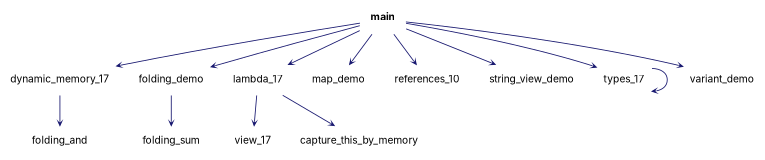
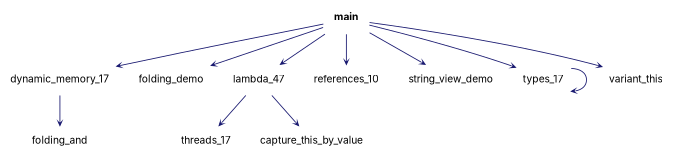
(258, 80) -> (259, 80)
(339, 80) -> none
(722, 80) -> (636, 80)
(171, 141) -> none
(253, 141) -> (206, 141)
(359, 141) -> (312, 141)
